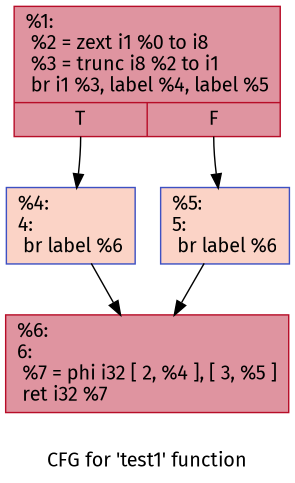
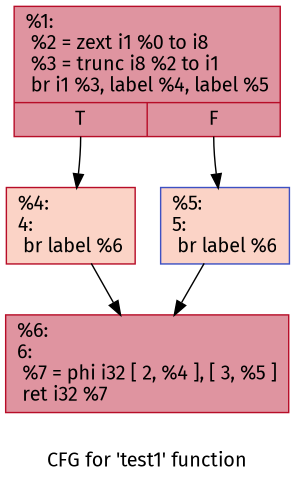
(71, 226) -> (71, 226)
